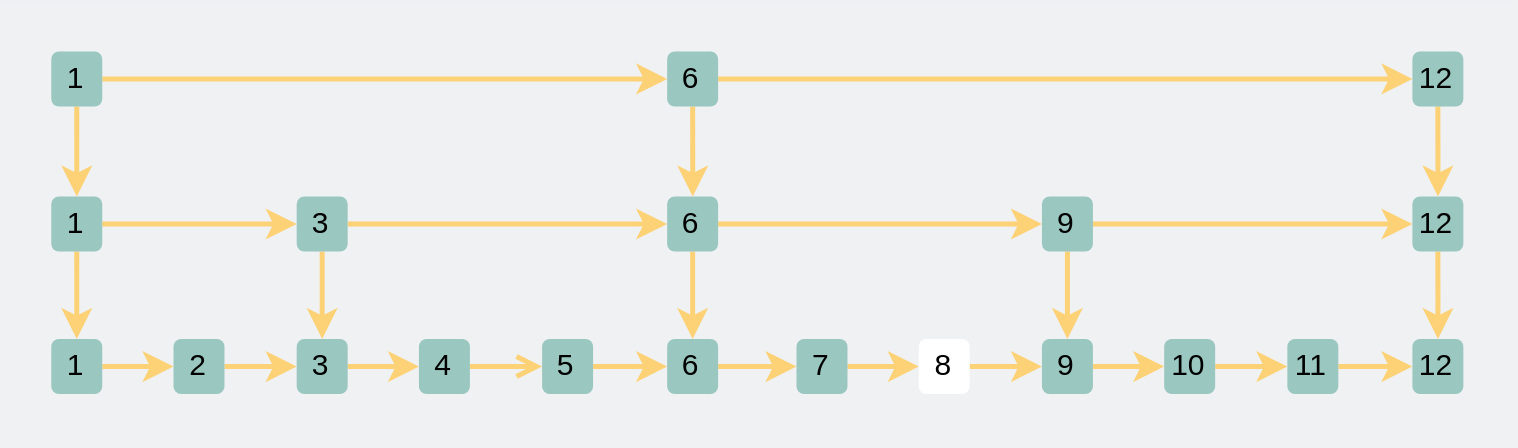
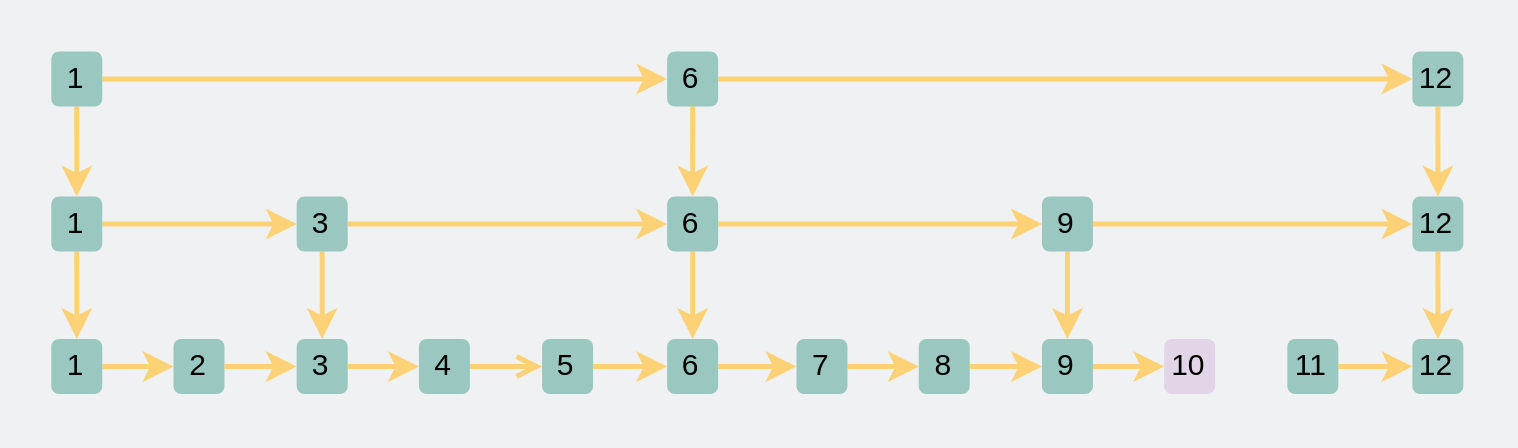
(944, 366) -> (944, 366)
(1189, 366) -> (1189, 366)
(1240, 366) -> none
